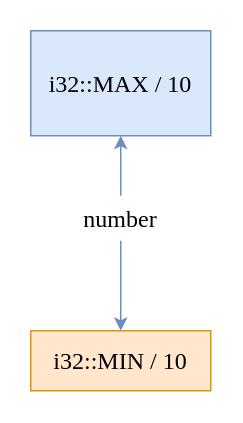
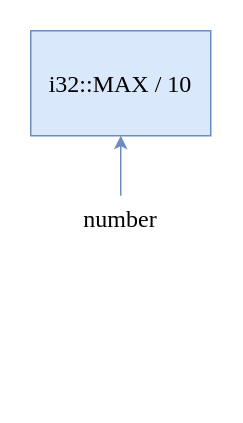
(121, 281) -> none
(121, 361) -> none
